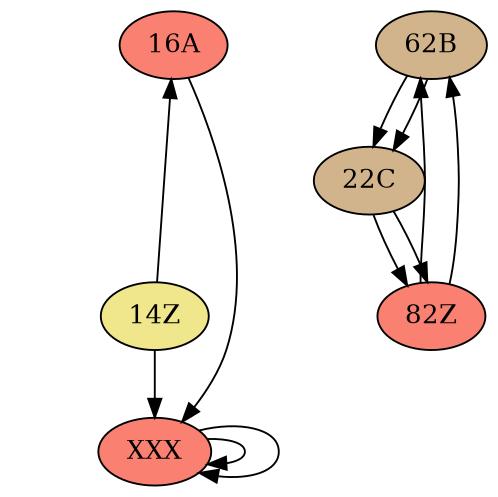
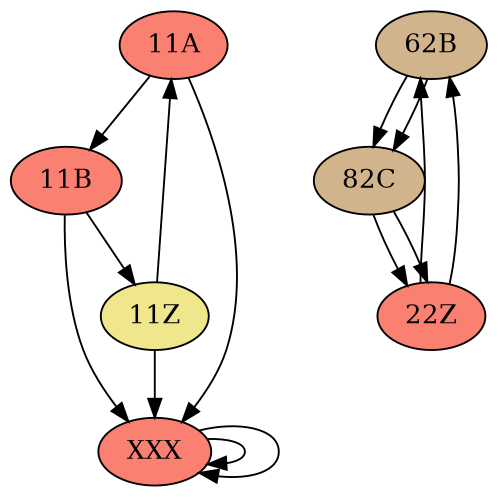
(174, 45) -> (174, 45)
none -> (66, 181)
(369, 181) -> (369, 181)
(155, 316) -> (155, 316)
(431, 316) -> (431, 316)
